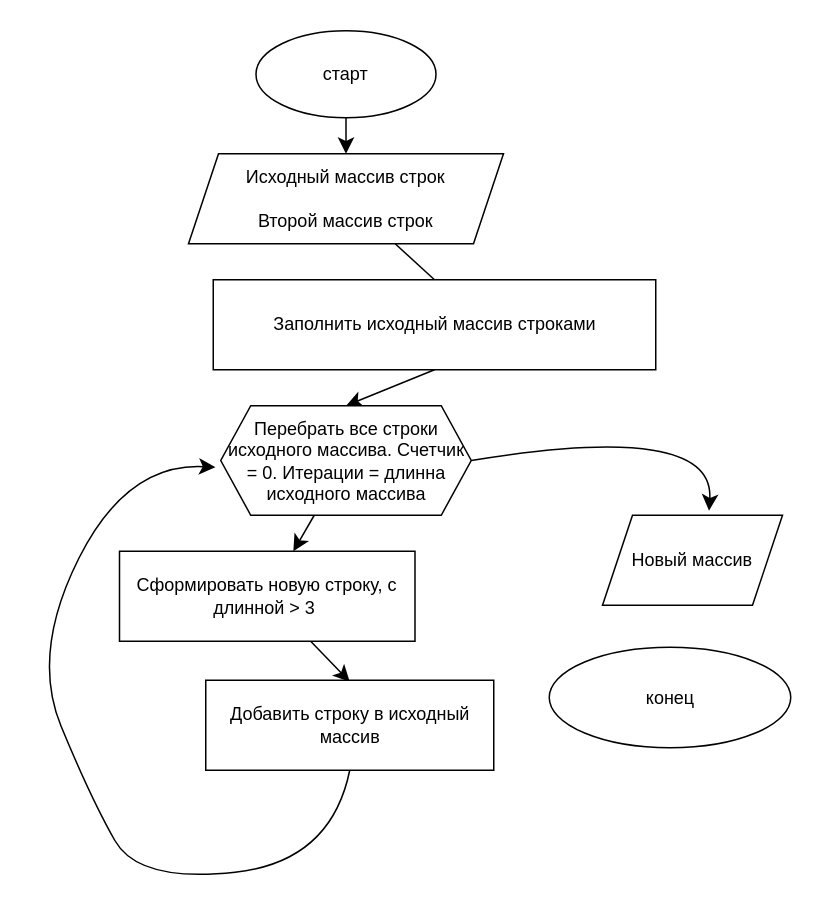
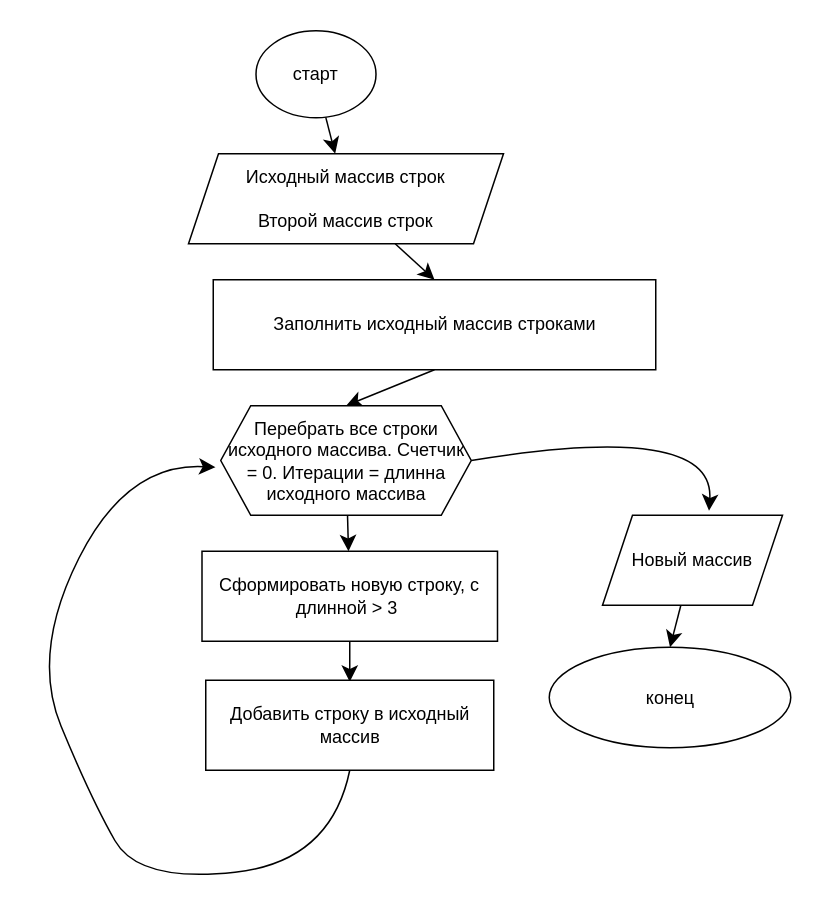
(346, 74) -> (316, 74)
(428, 274) -> (424, 270)
(267, 596) -> (350, 596)
none -> (677, 620)
